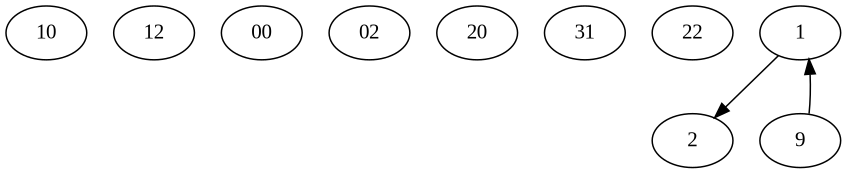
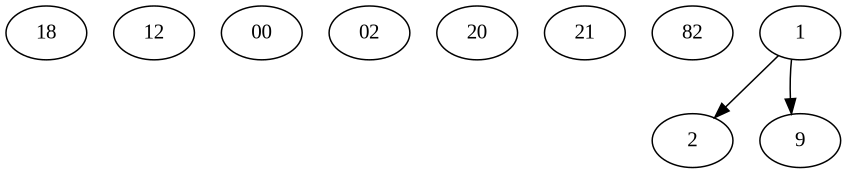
(46, 33) -> (46, 33)
(585, 33) -> (585, 33)
(693, 33) -> (693, 33)
(810, 94) -> (790, 79)
